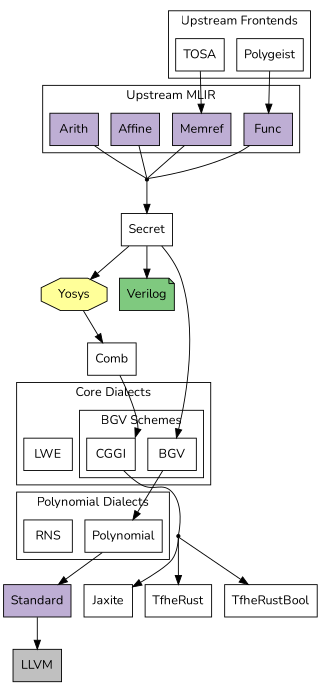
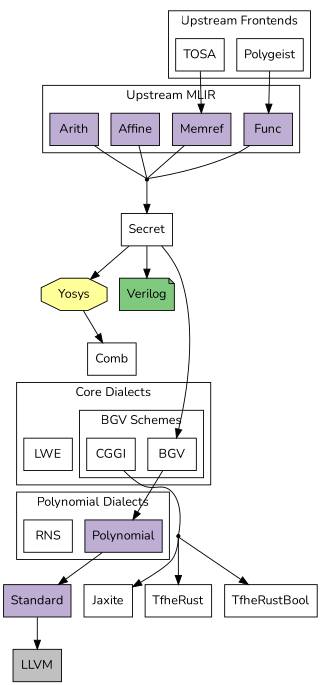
(131, 401) -> none
(124, 536) -> (124, 536)
